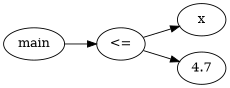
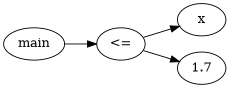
(202, 68) -> (202, 68)
